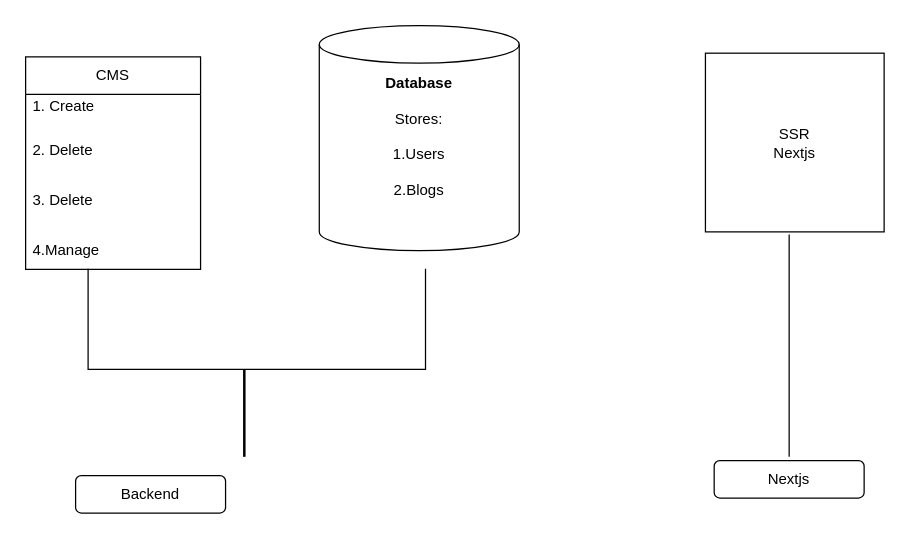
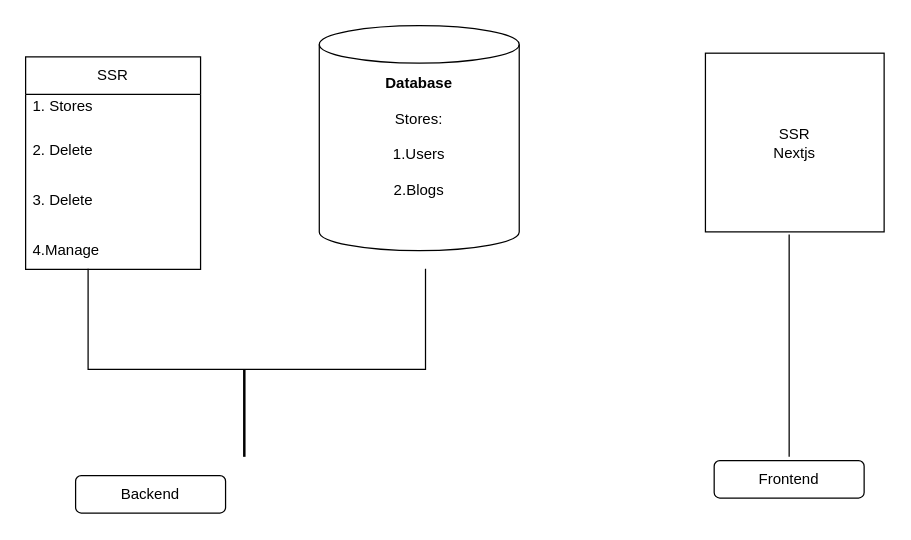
(113, 76) -> (113, 76)
(67, 113) -> (67, 113)
(789, 479) -> (789, 479)
